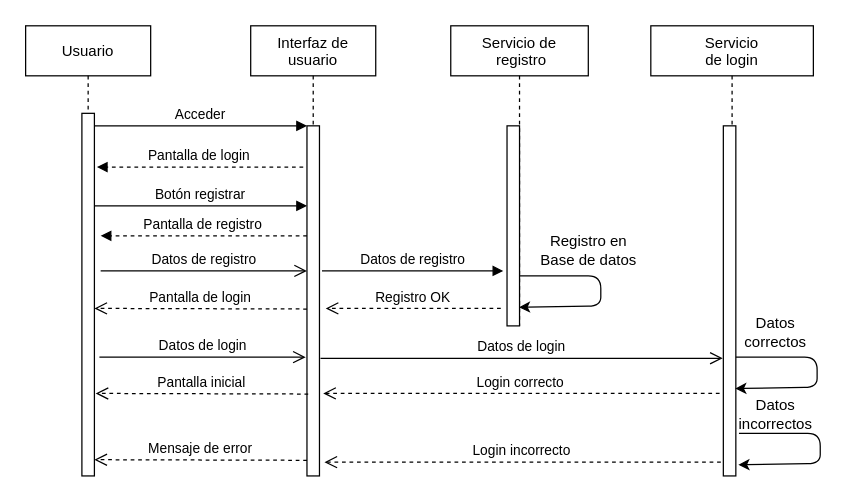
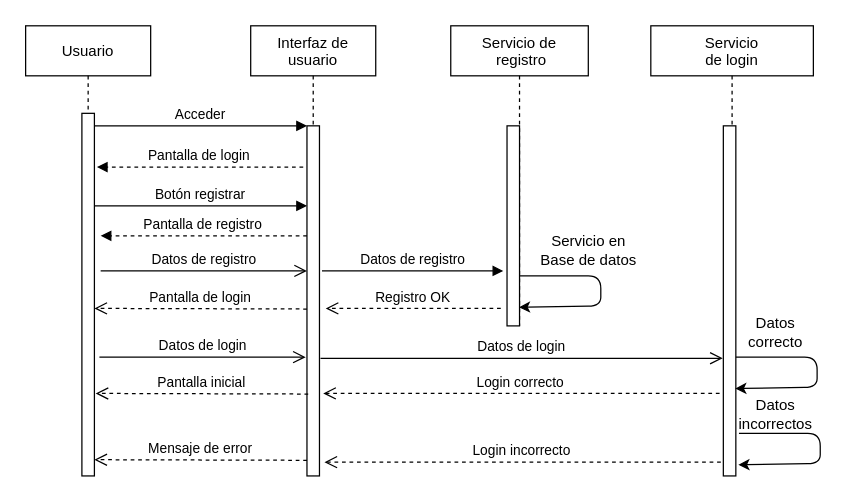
(589, 251) -> (589, 251)
(776, 332) -> (776, 332)
